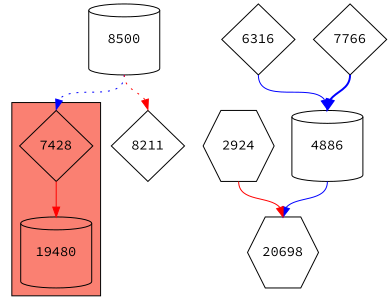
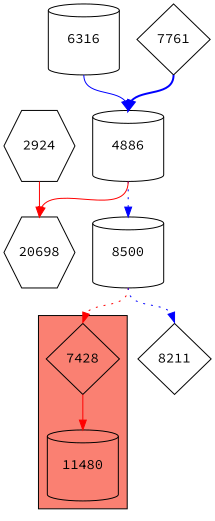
(258, 39) -> (84, 39)
(350, 39) -> (174, 39)
(132, 89) -> (146, 304)
(95, 92) -> (110, 304)
none -> (128, 198)
(310, 198) -> (89, 200)
(56, 252) -> (83, 465)
